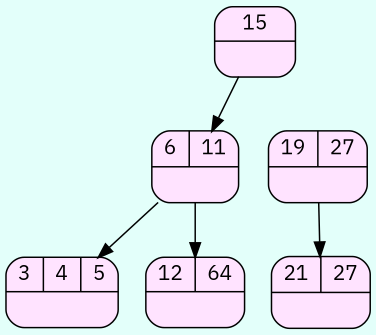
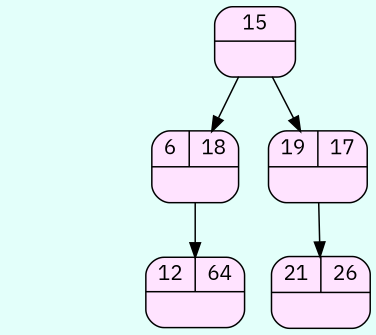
none -> (283, 97)
(214, 148) -> (214, 148)
(343, 148) -> (343, 148)
(346, 274) -> (346, 274)
(62, 292) -> none
